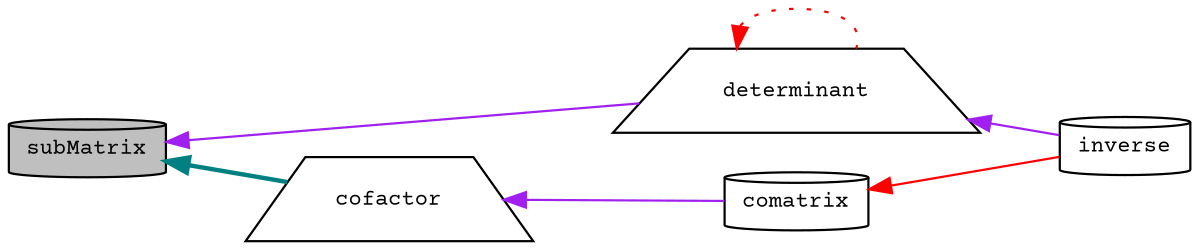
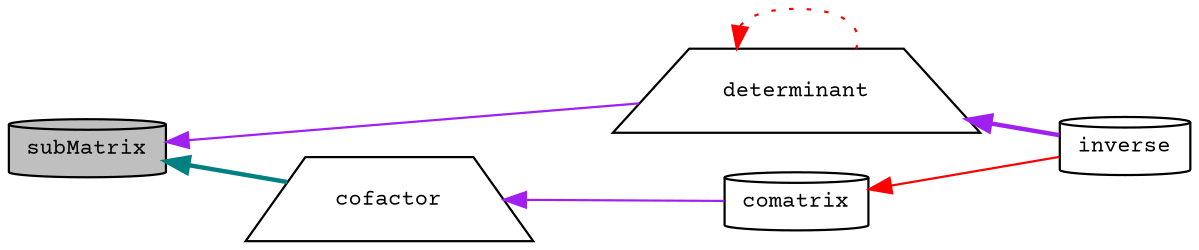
(1025, 129) -> (1025, 129)
